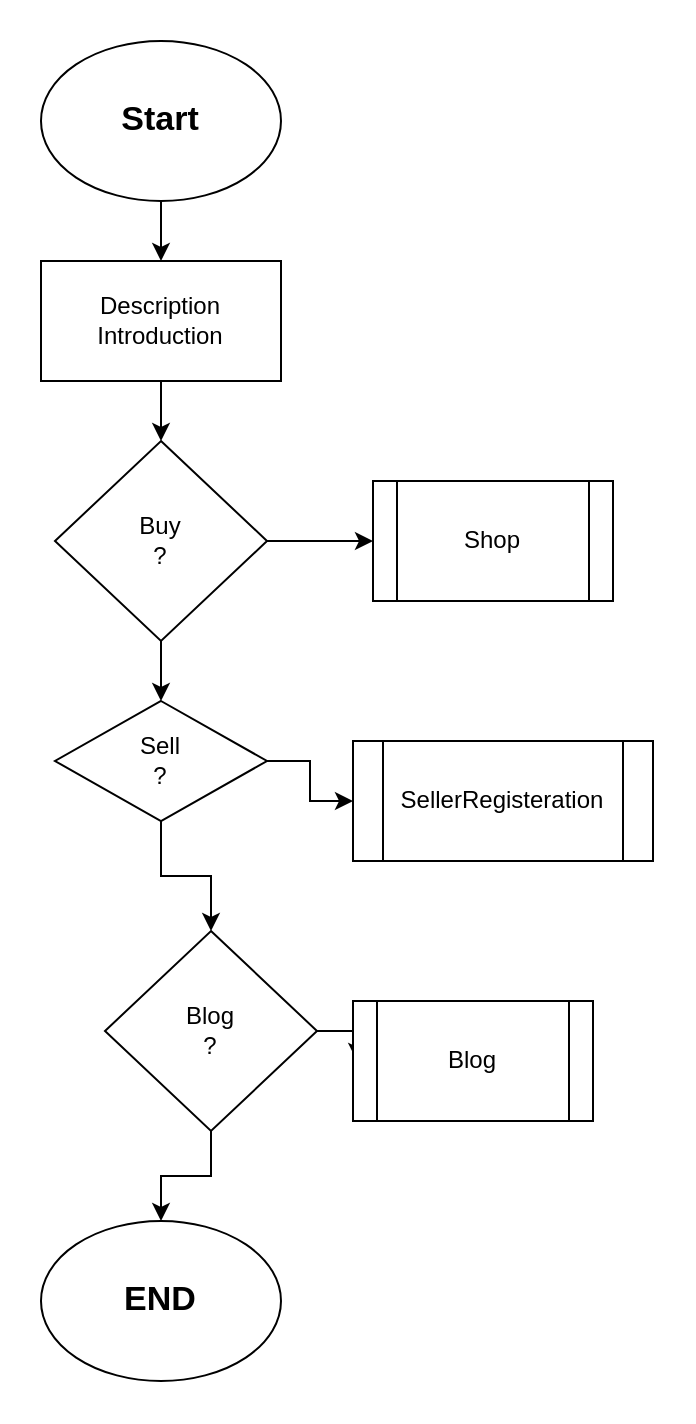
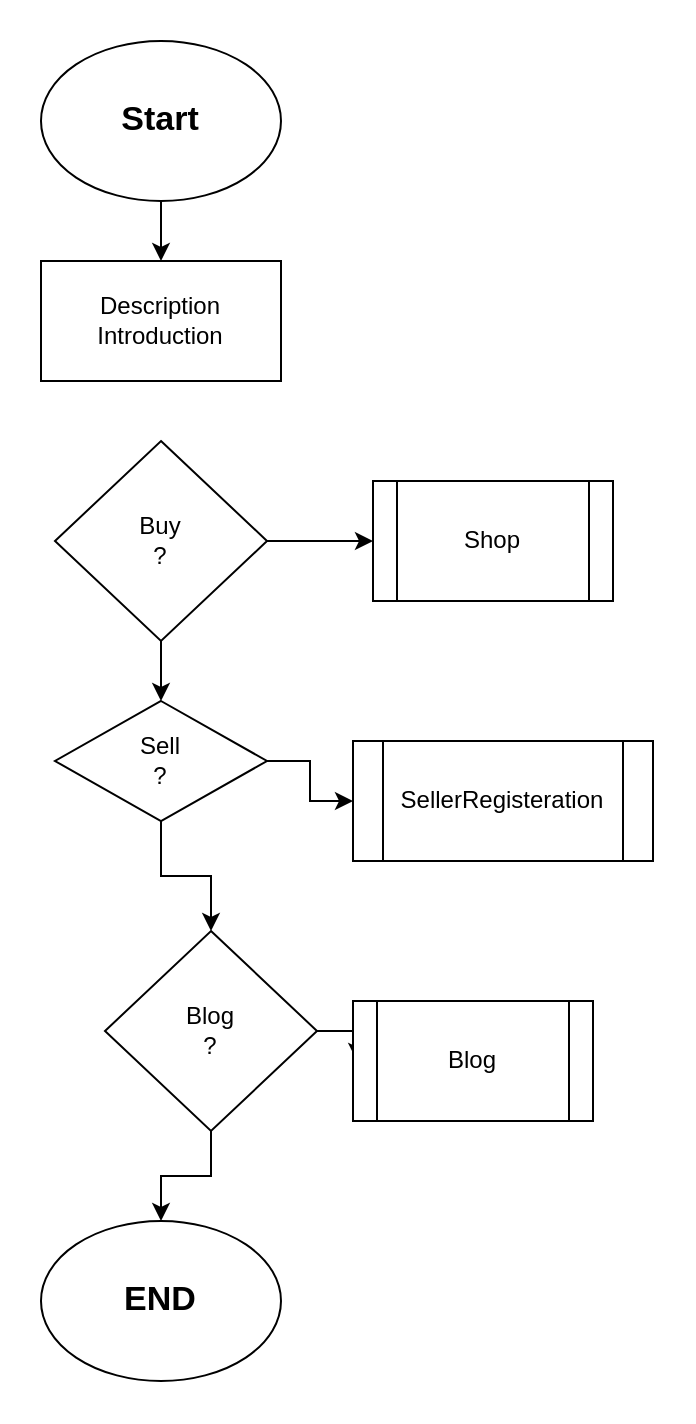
(161, 418) -> none
